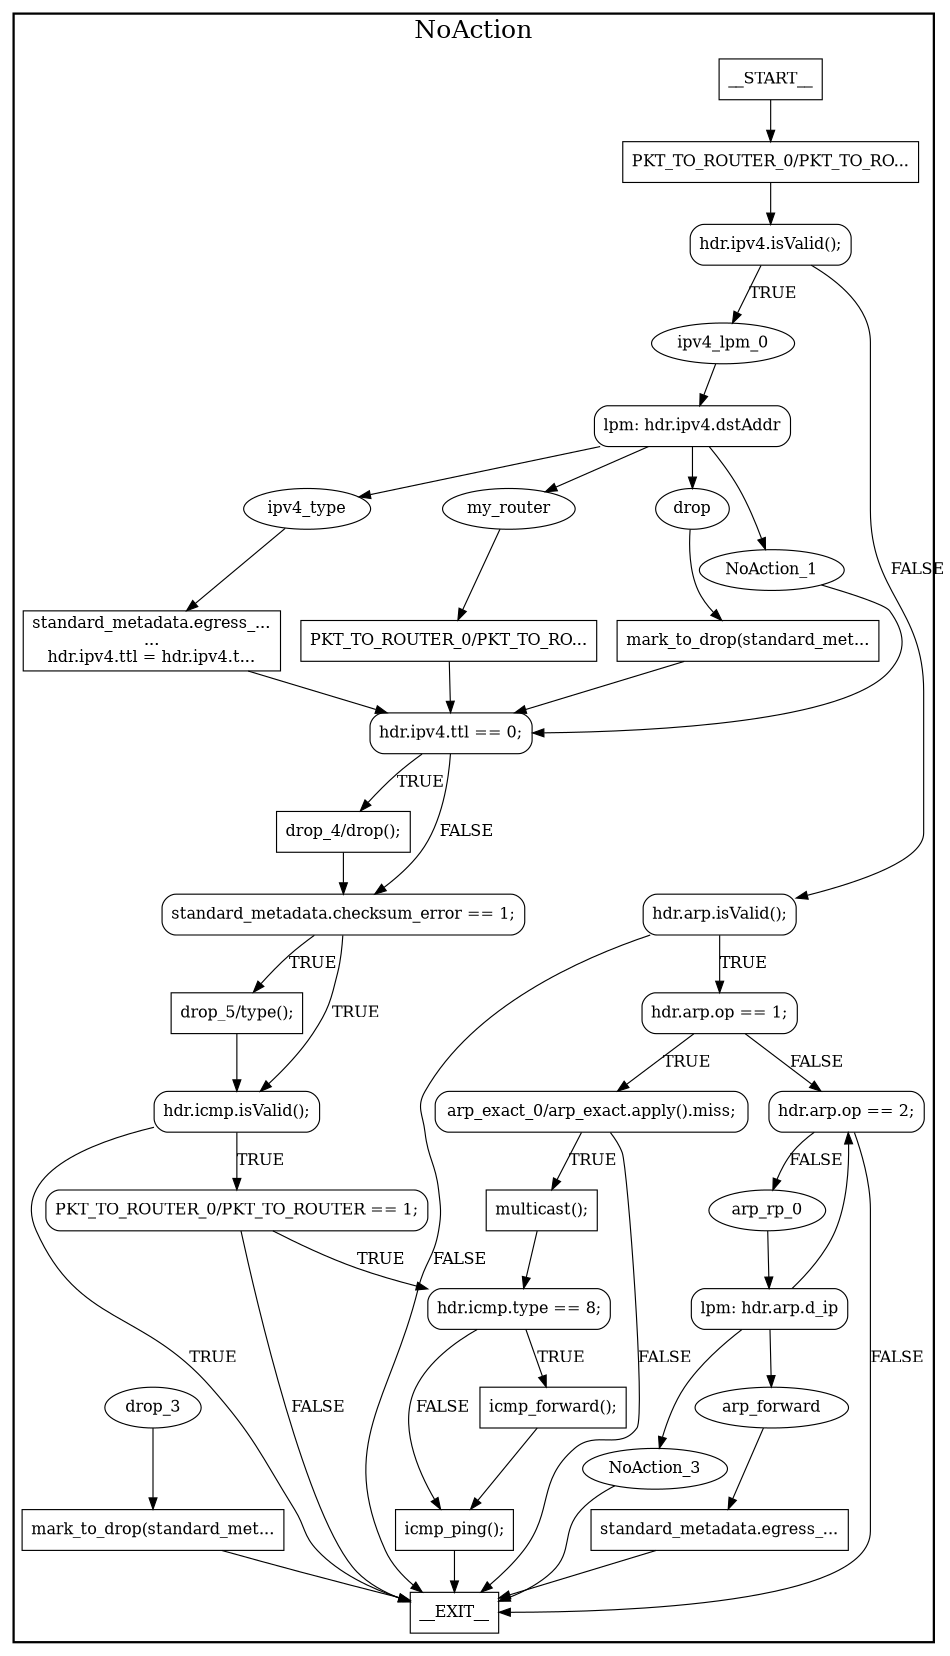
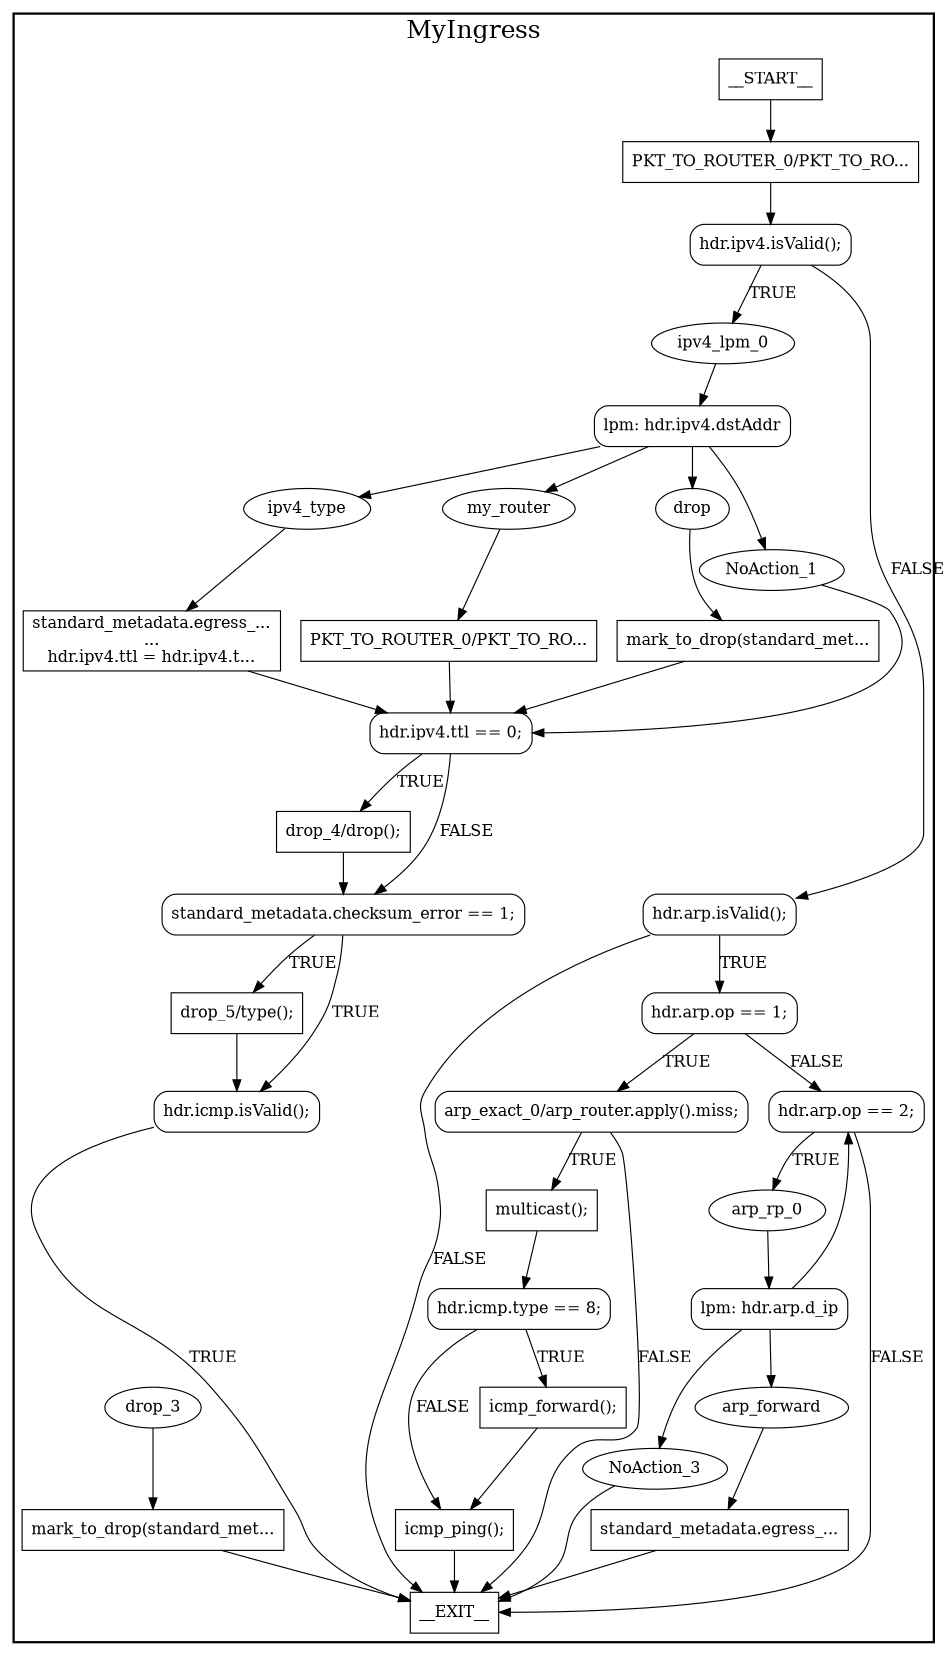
(474, 32) -> (474, 32)
(592, 1112) -> (592, 1112)
(817, 1161) -> (817, 1161)
(237, 1210) -> none
